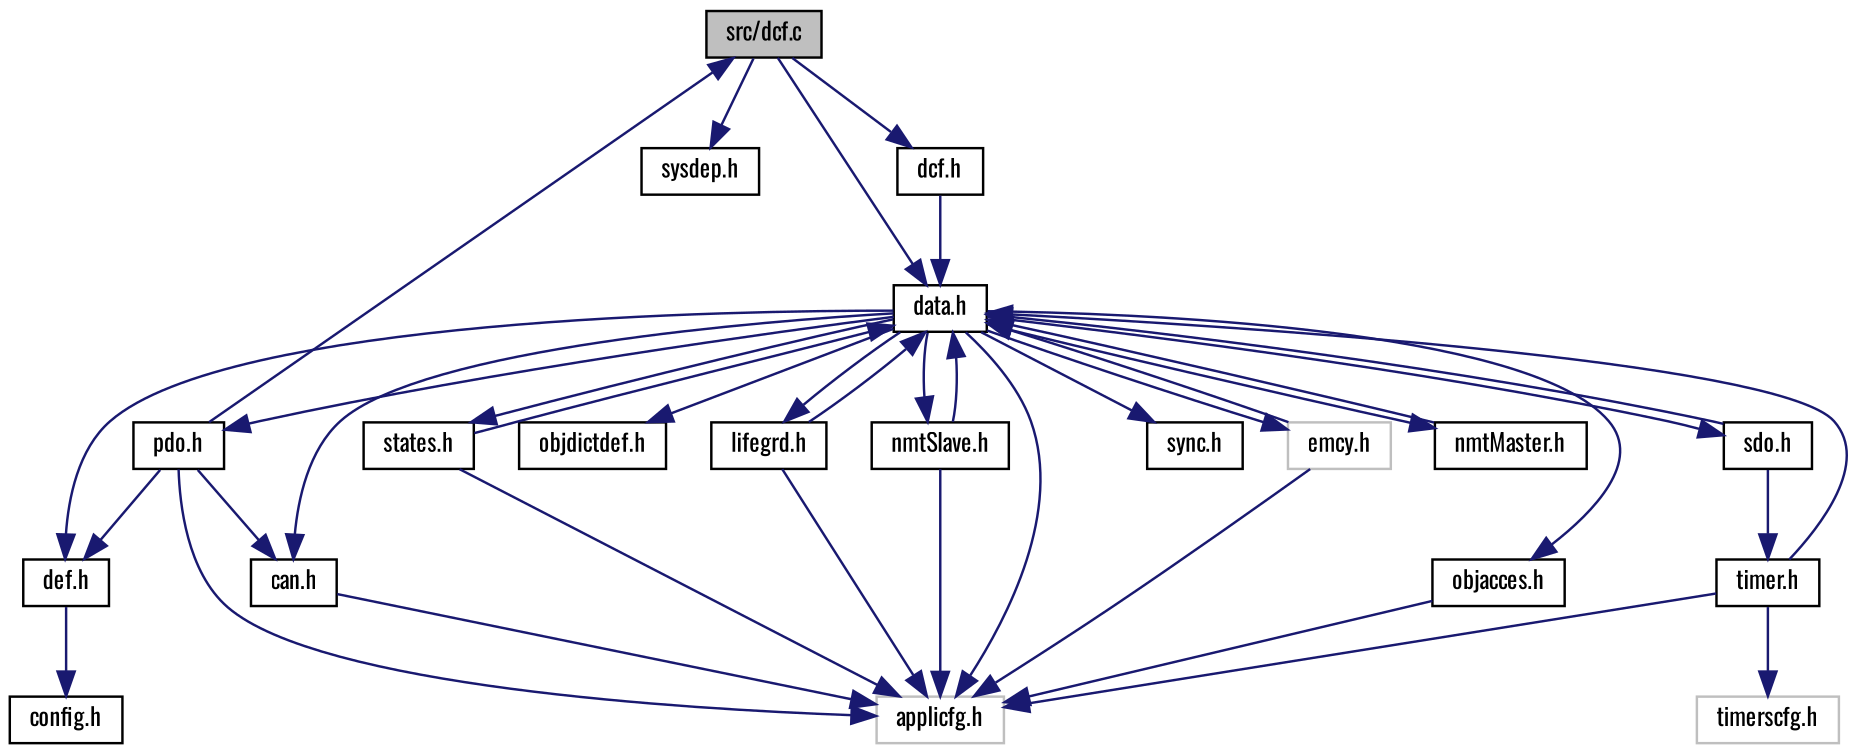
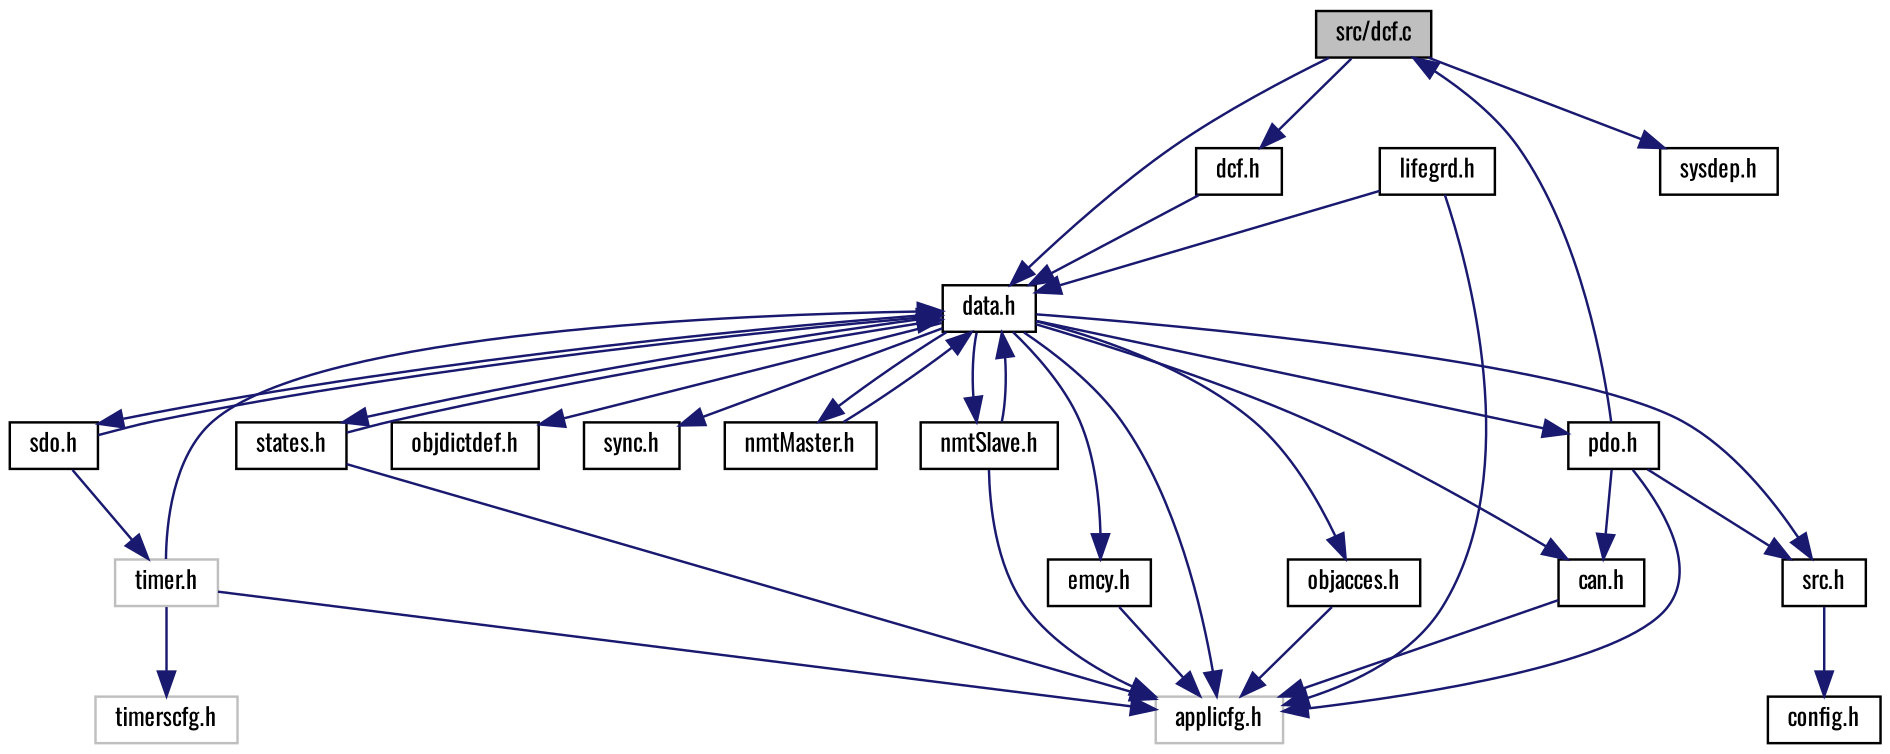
(851, 367) -> none
(1150, 375) -> none
(1339, 446) -> (1099, 583)
(66, 583) -> (1824, 583)
(1768, 583) -> (167, 583)
